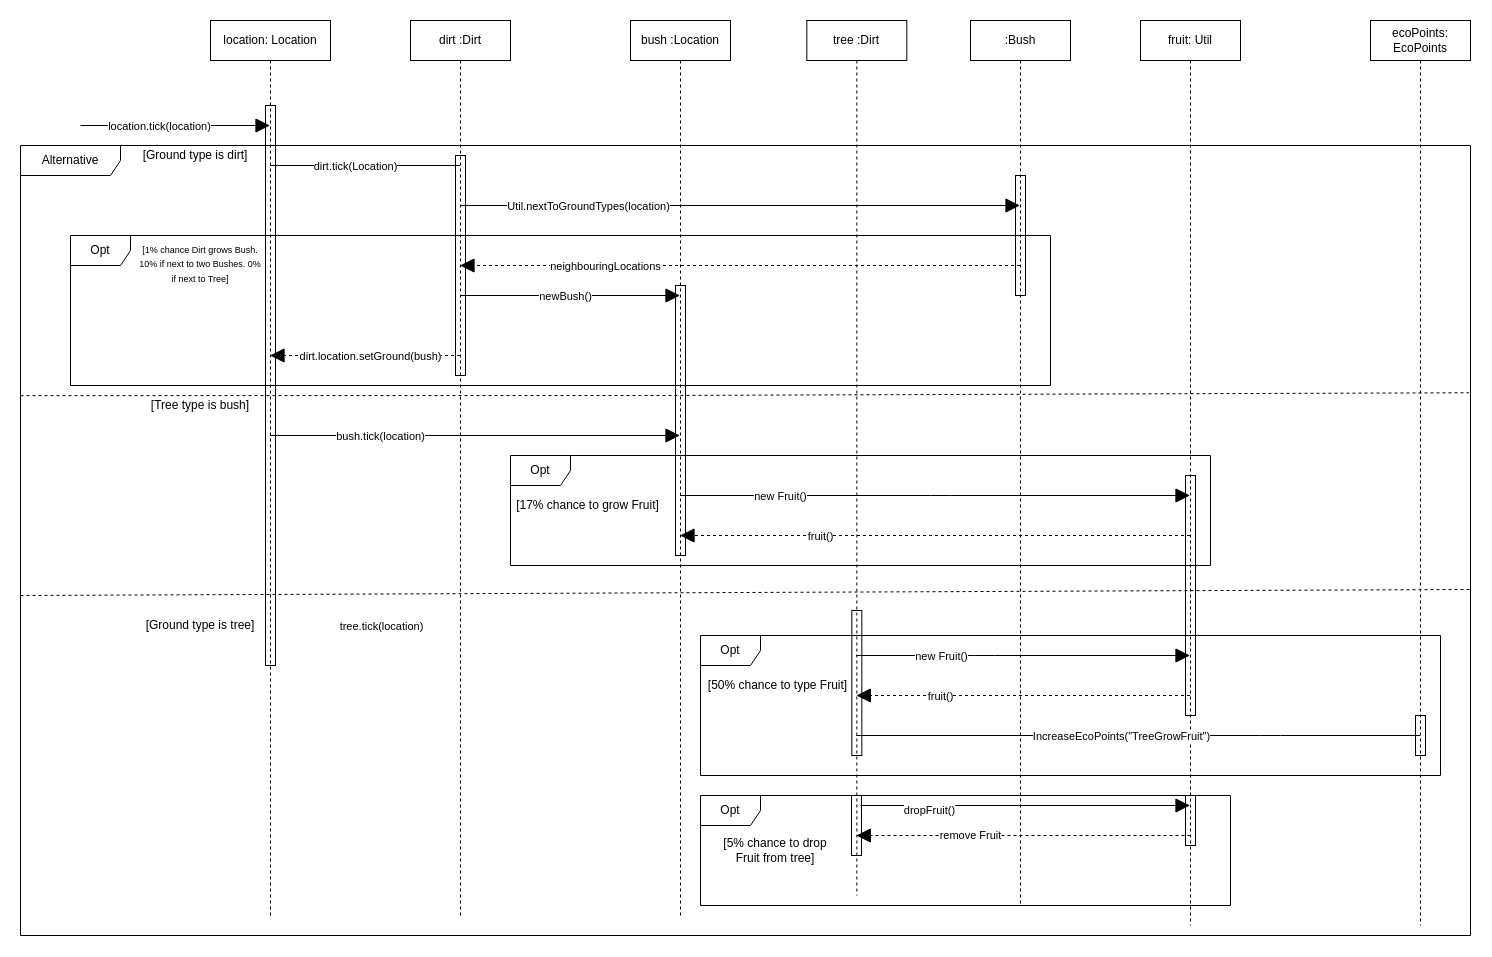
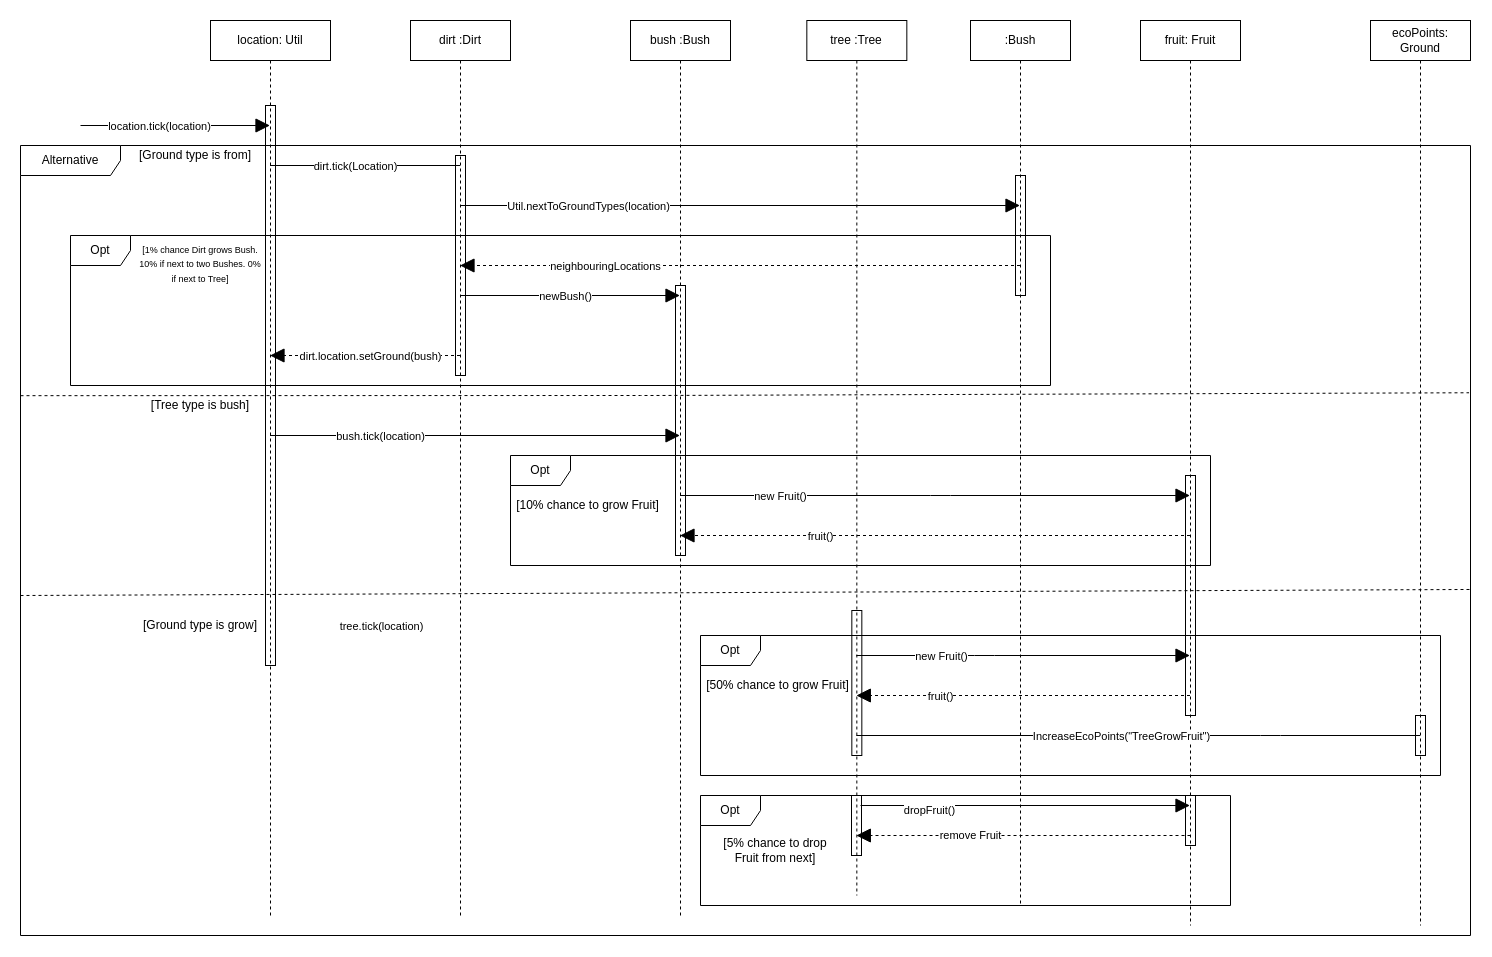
(271, 41) -> (271, 41)
(681, 41) -> (681, 41)
(857, 41) -> (857, 41)
(1191, 41) -> (1191, 41)
(1421, 41) -> (1421, 41)
(196, 156) -> (196, 156)
(588, 506) -> (588, 506)
(201, 626) -> (201, 626)
(778, 686) -> (778, 686)
(776, 851) -> (776, 851)
